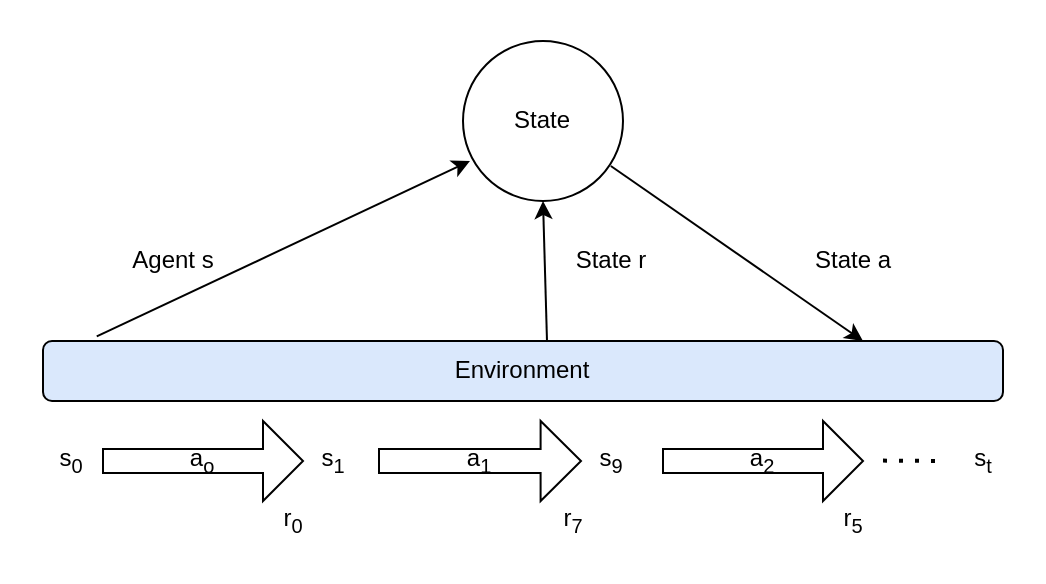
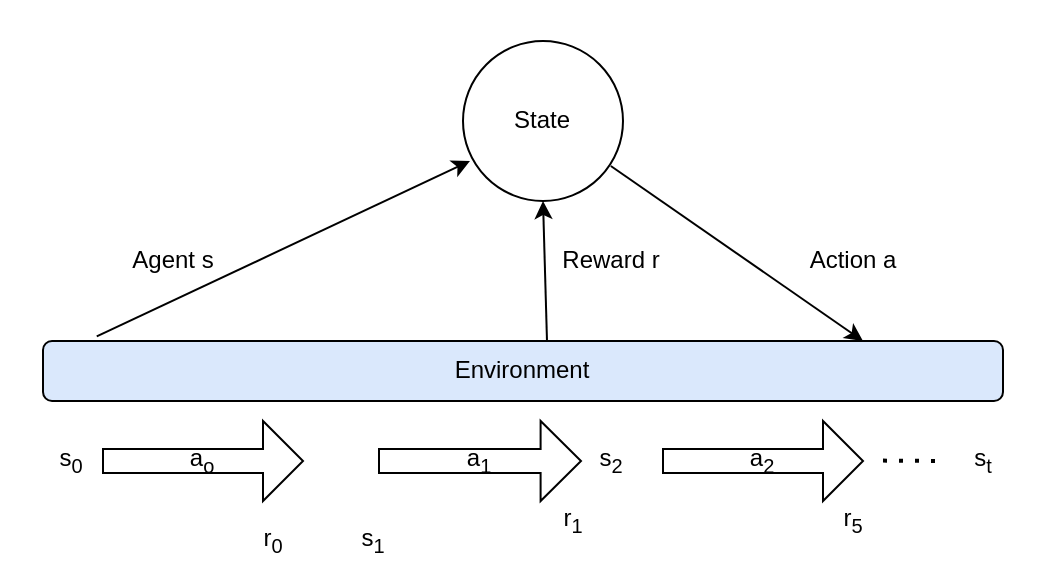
(612, 261) -> (612, 261)
(854, 261) -> (854, 261)
(333, 461) -> (373, 541)
(612, 461) -> (612, 461)
(293, 521) -> (273, 541)
(574, 521) -> (574, 521)
